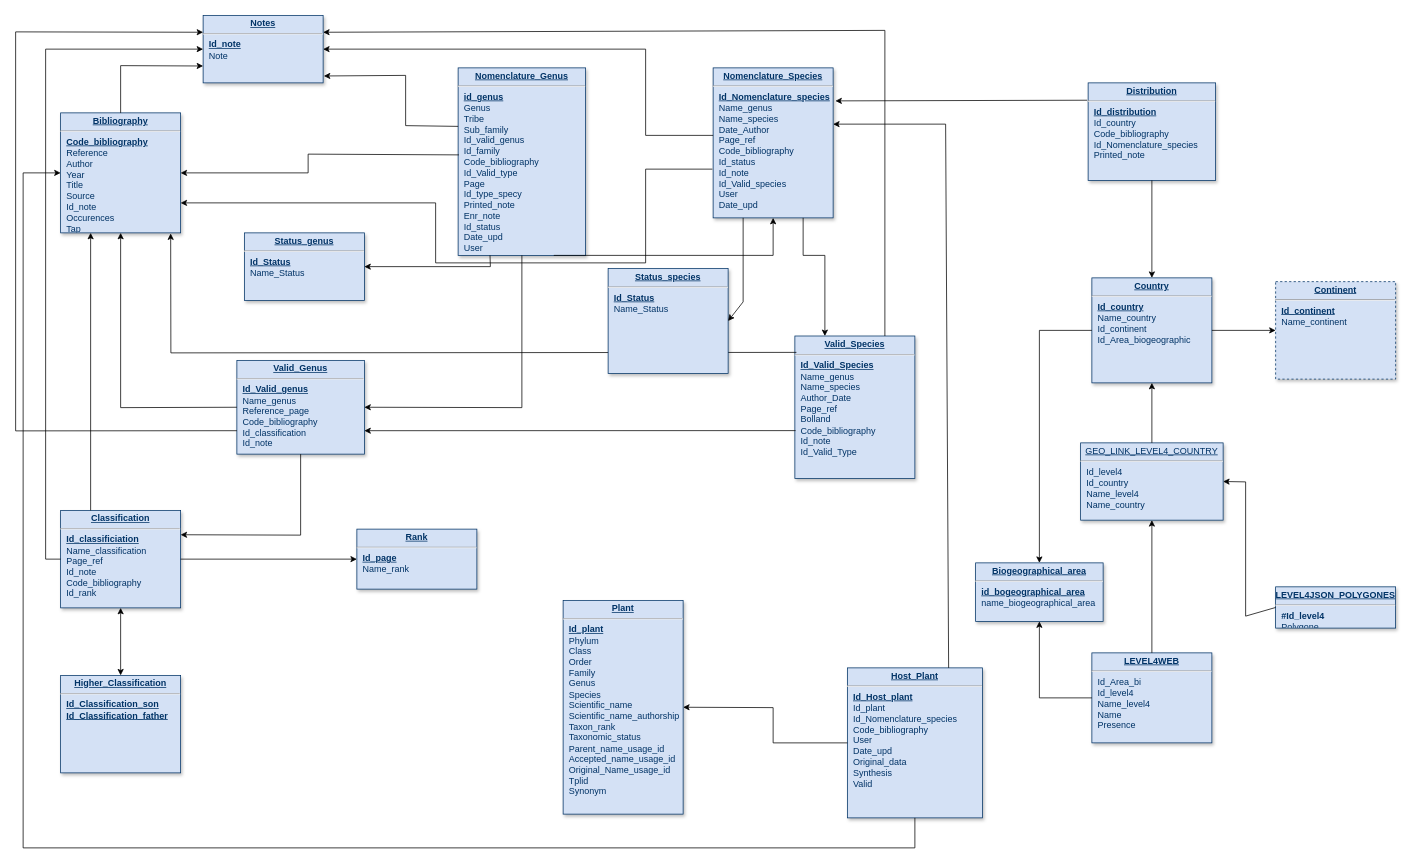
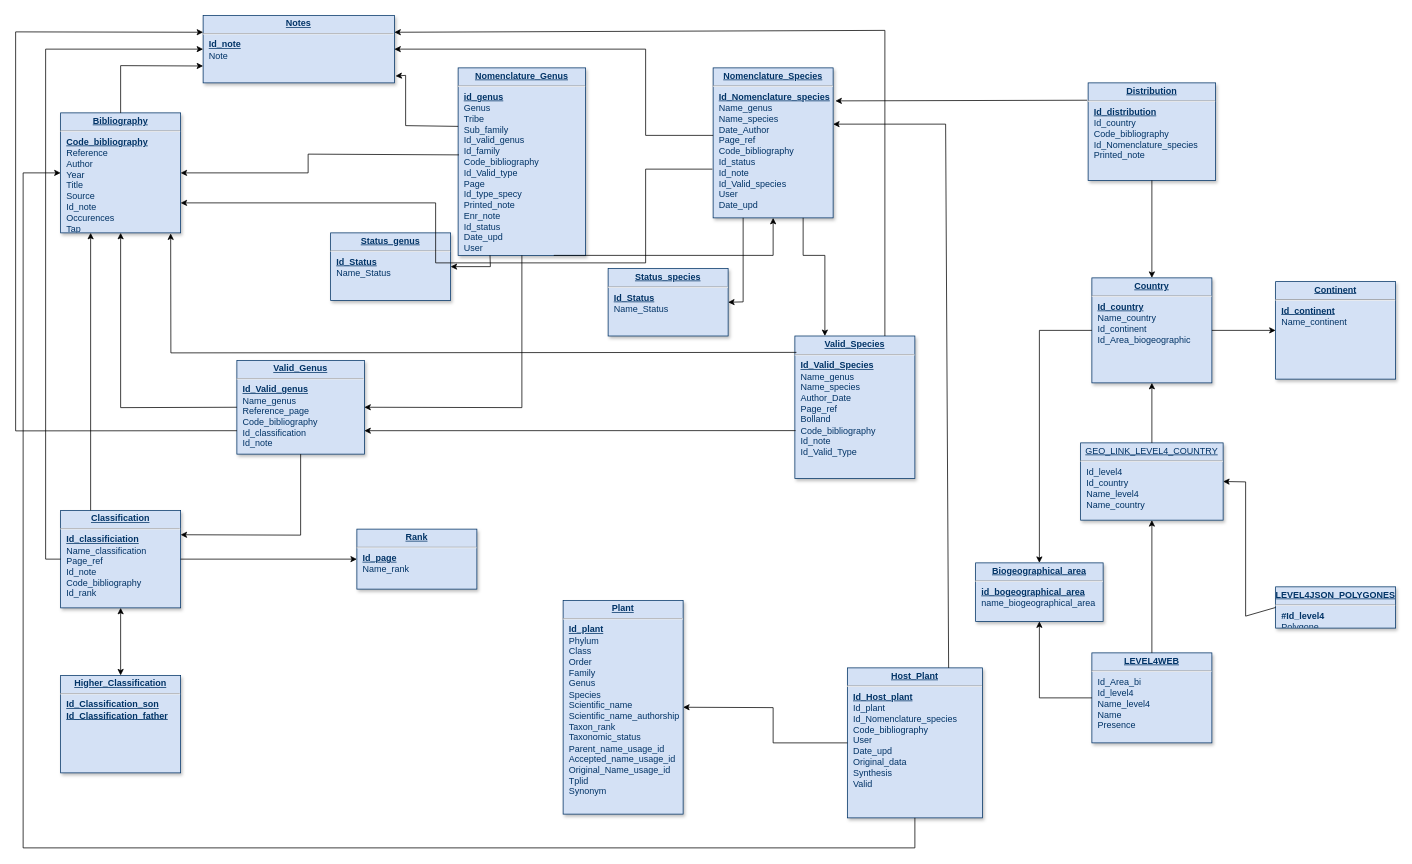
(263, 49) -> (299, 49)
(304, 267) -> (390, 267)
(668, 321) -> (668, 302)
(1335, 330) -> (1335, 330)
